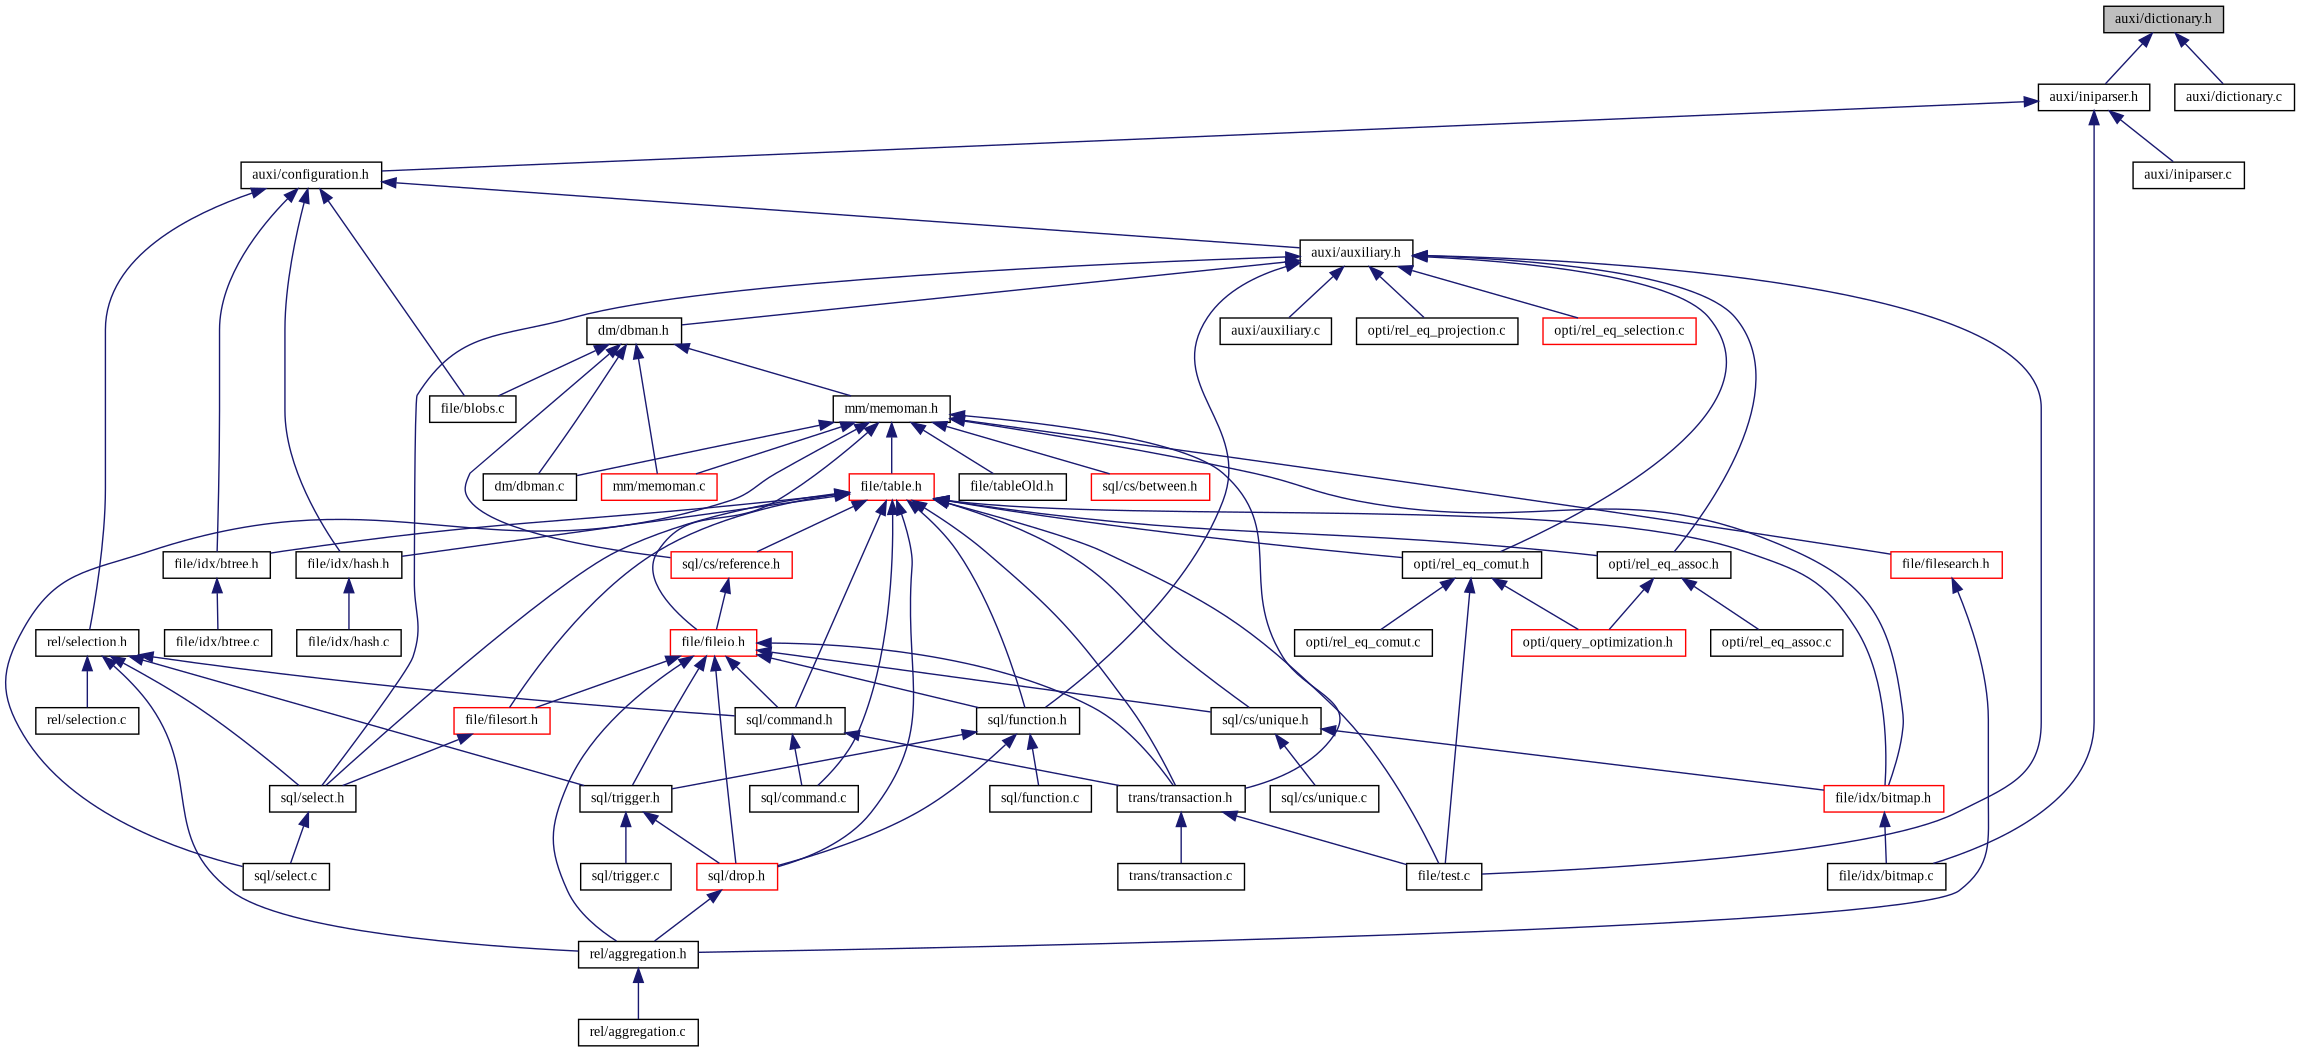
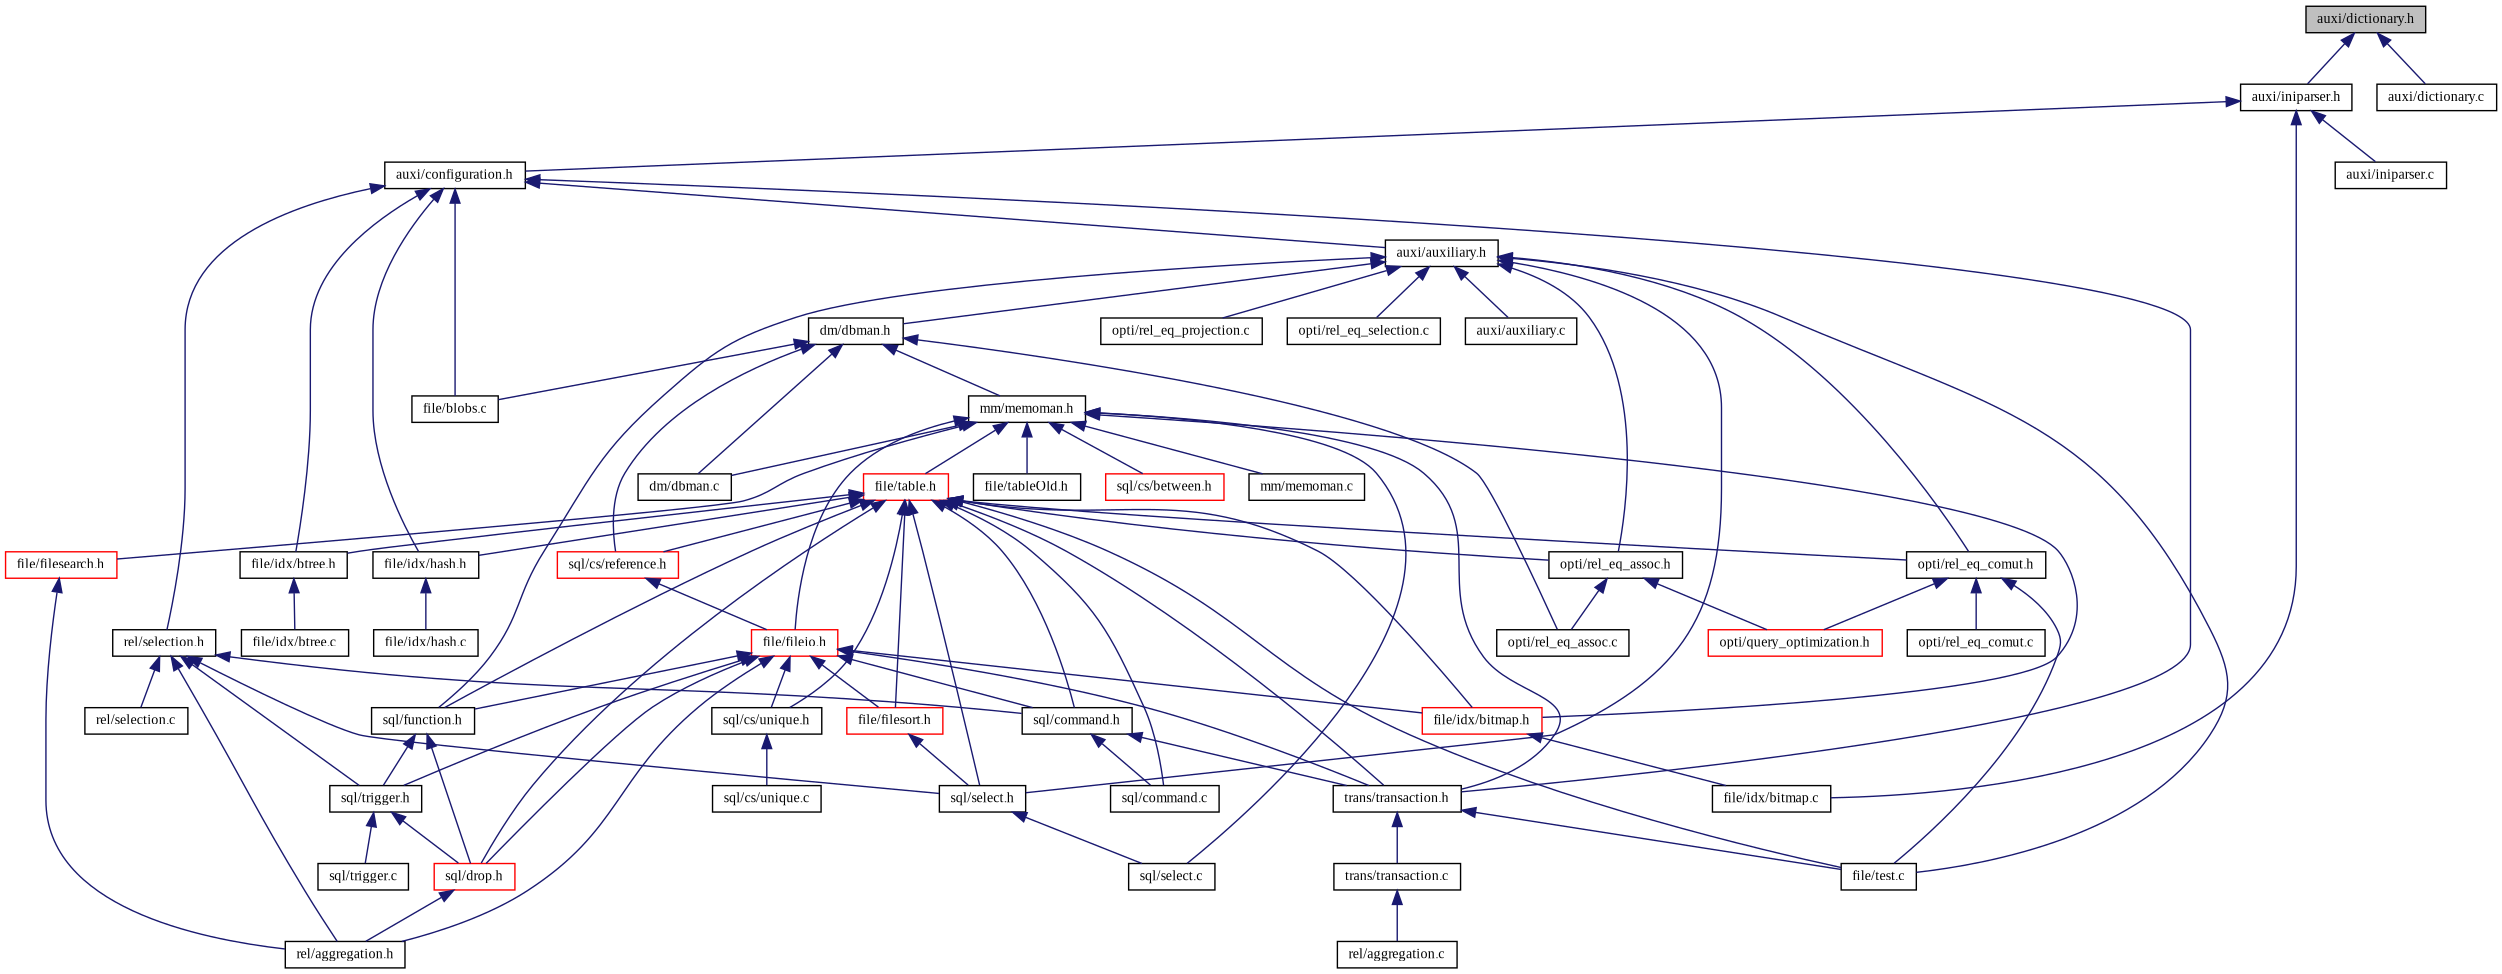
none -> (1903, 264)
(1619, 331) -> (1364, 331)
(648, 416) -> (1289, 404)
(659, 487) -> (1307, 487)
(1580, 760) -> (1151, 683)
(1041, 799) -> none
(638, 1001) -> (1397, 923)
